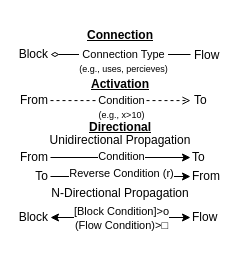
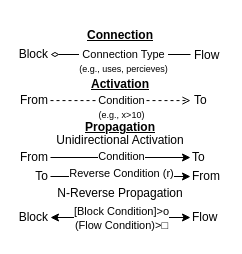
(121, 128) -> (121, 128)
(121, 141) -> (121, 141)
(121, 194) -> (121, 194)
